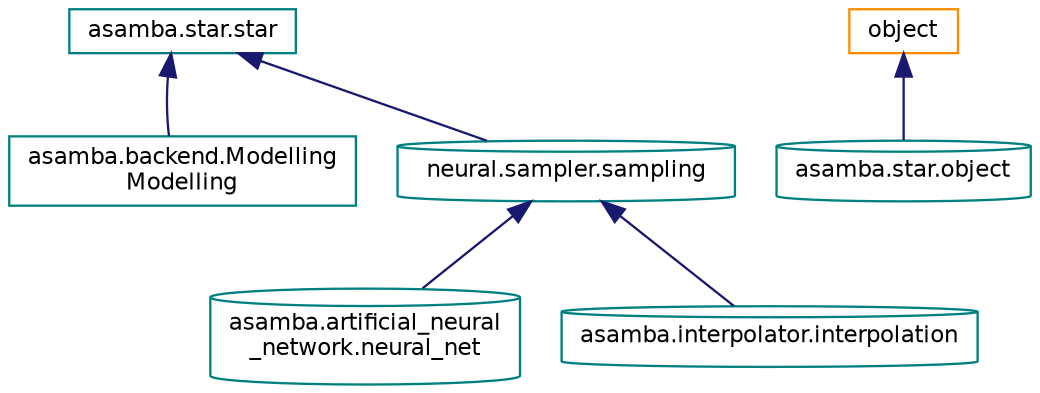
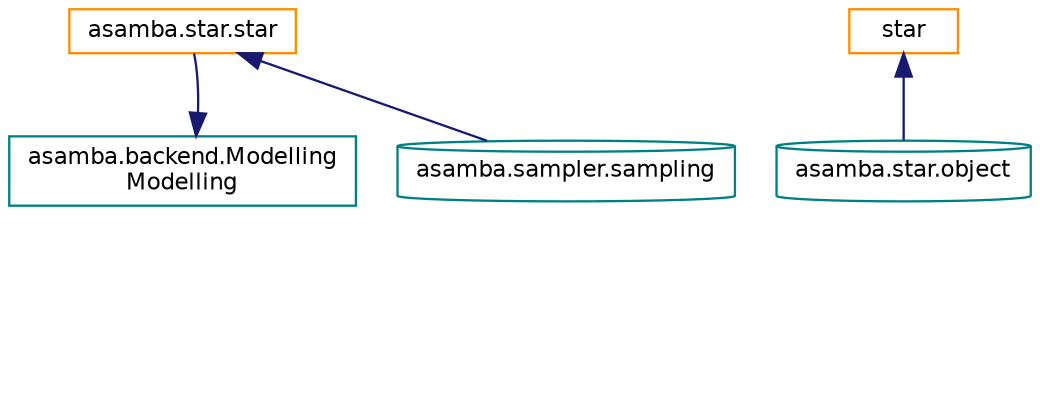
(183, 31) -> (183, 31)
(904, 31) -> (904, 31)
(167, 106) -> (198, 83)
(566, 171) -> (566, 171)
(365, 337) -> none
(770, 337) -> none
